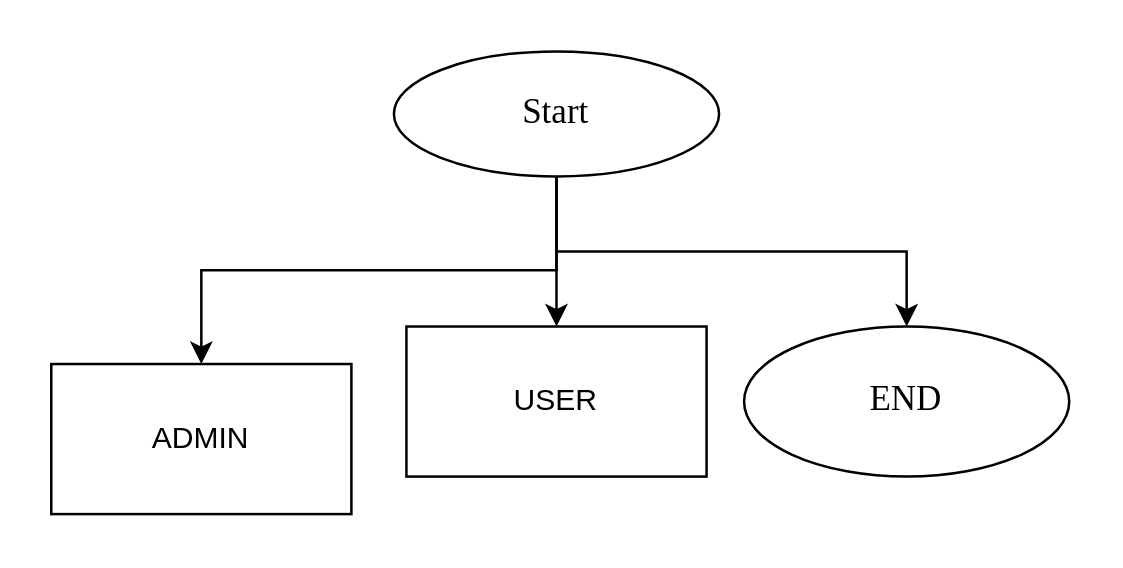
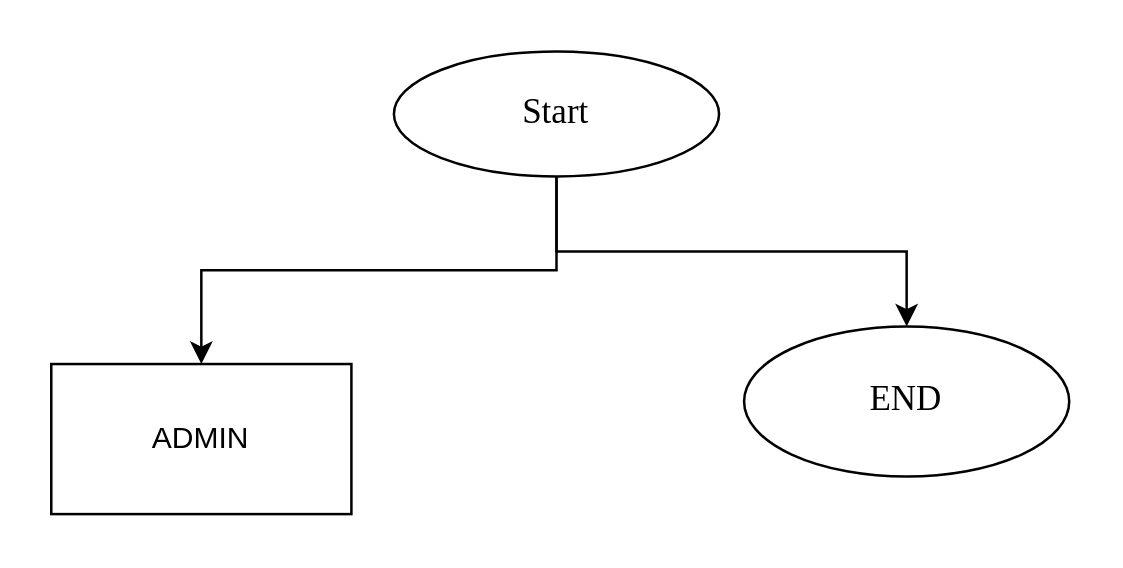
(556, 292) -> none
(556, 401) -> none
